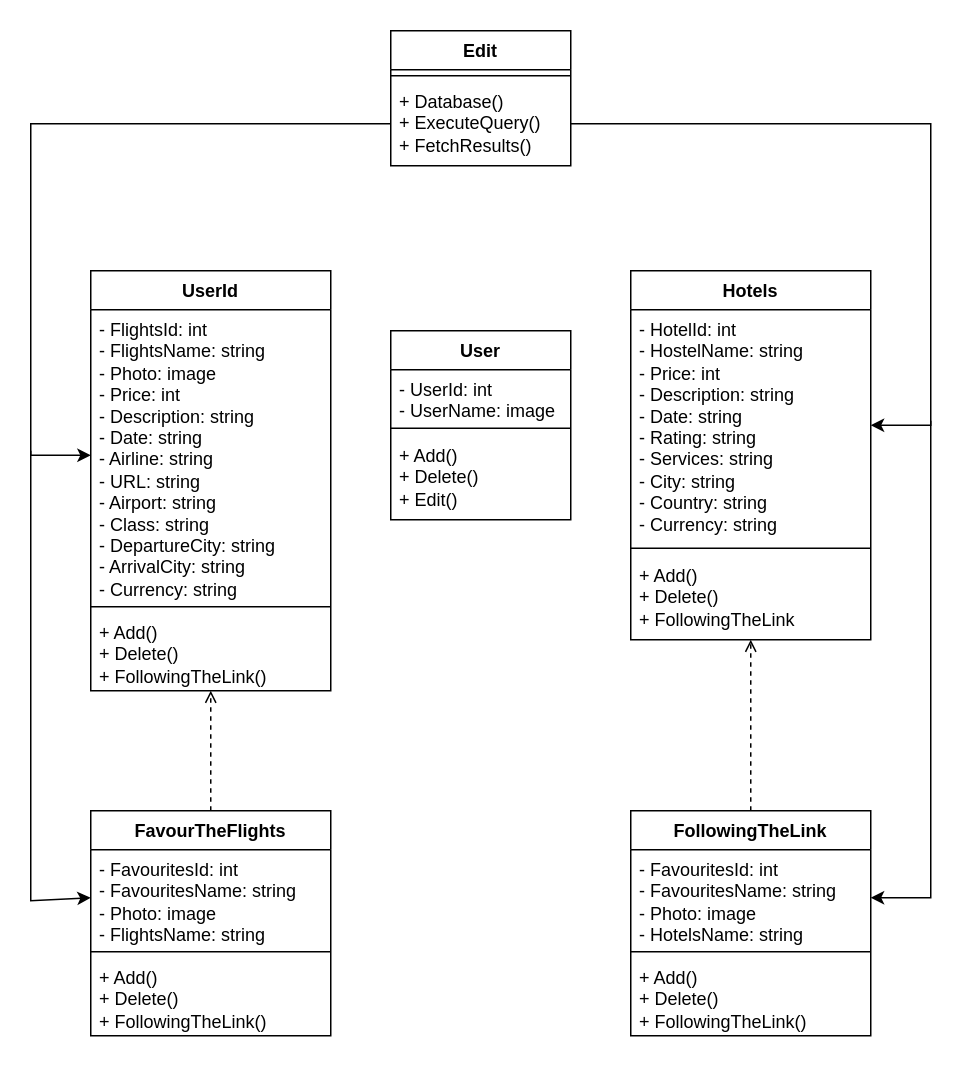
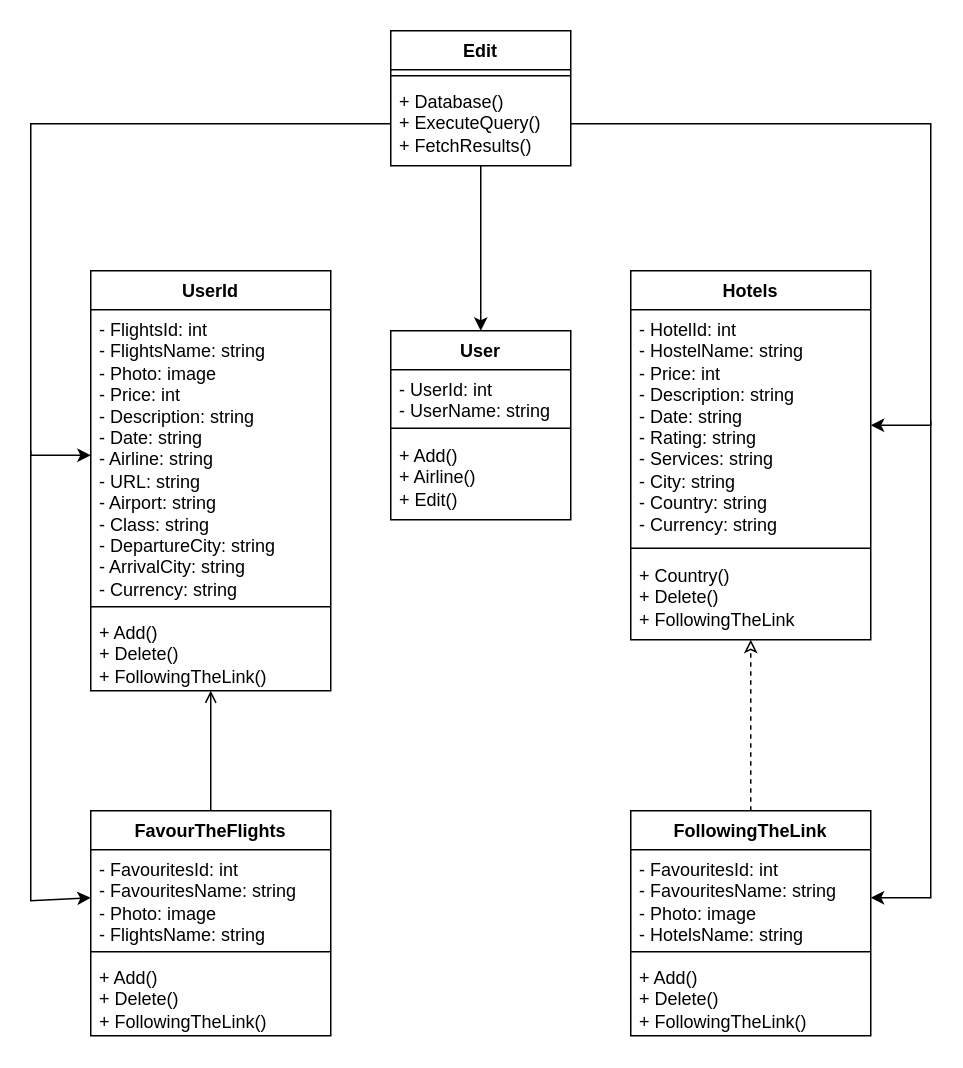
none -> (481, 244)
(476, 402) -> (481, 402)
(445, 479) -> (446, 479)
(719, 599) -> (719, 599)
(751, 648) -> (751, 651)
(211, 750) -> (211, 750)
